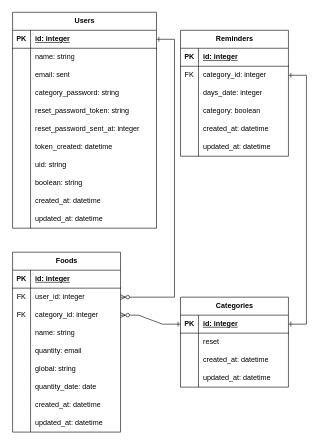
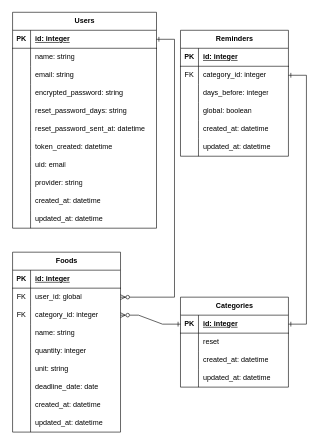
(54, 75) -> (57, 75)
(83, 93) -> (85, 93)
(237, 93) -> (241, 93)
(89, 111) -> (87, 111)
(235, 111) -> (229, 111)
(95, 129) -> (96, 129)
(54, 165) -> (51, 165)
(62, 183) -> (64, 183)
(64, 297) -> (61, 297)
(61, 351) -> (66, 351)
(59, 369) -> (56, 369)
(71, 387) -> (70, 387)
